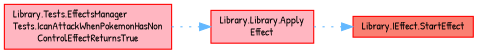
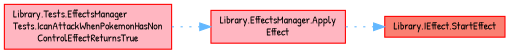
(262, 27) -> (278, 27)
